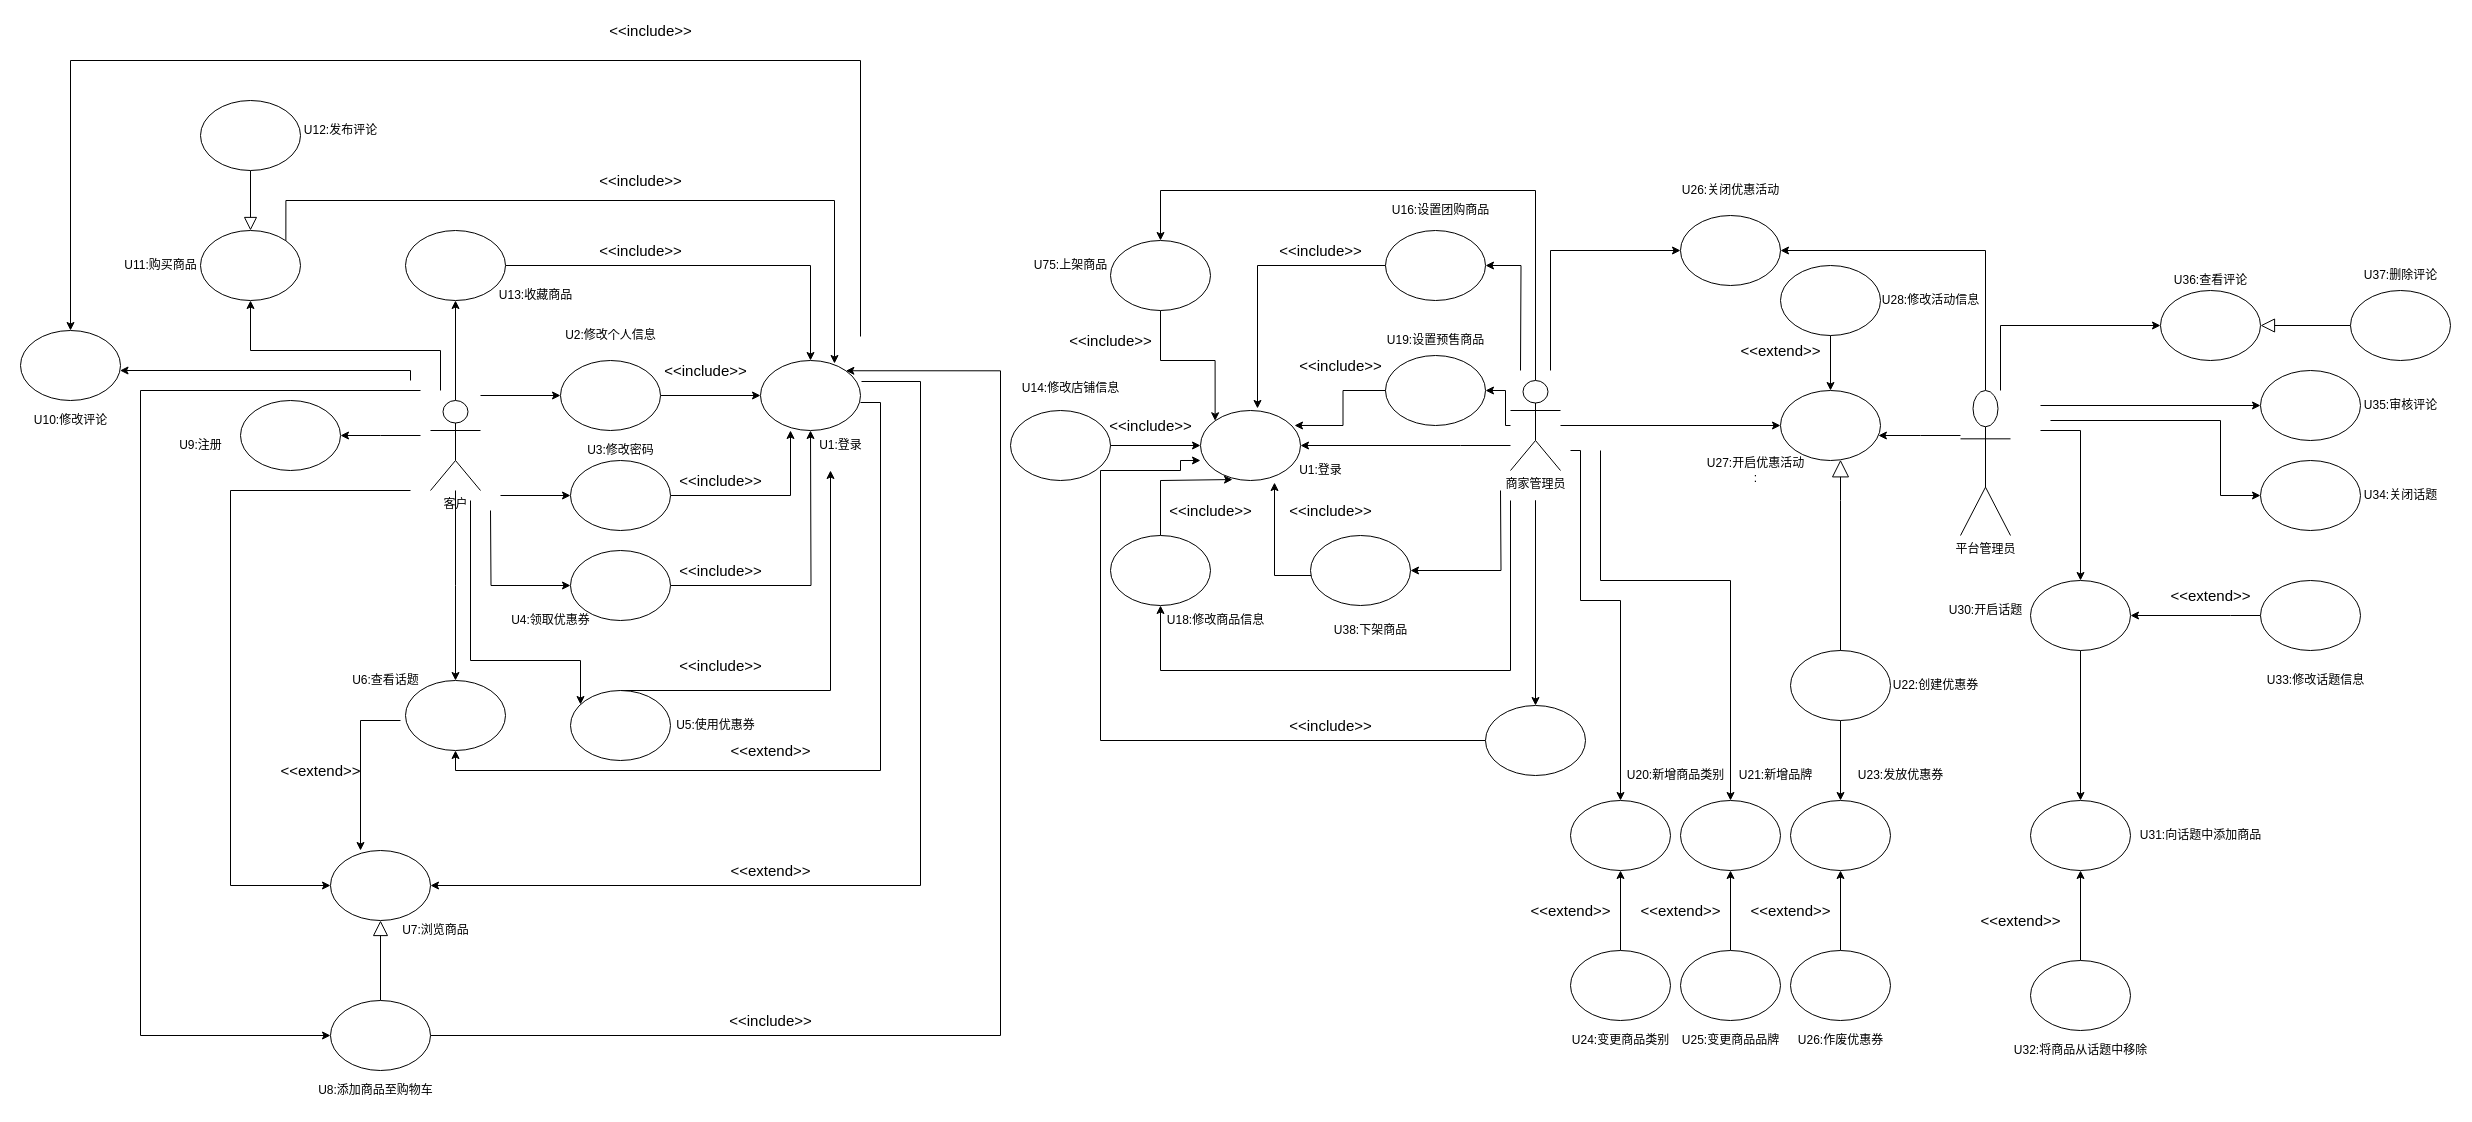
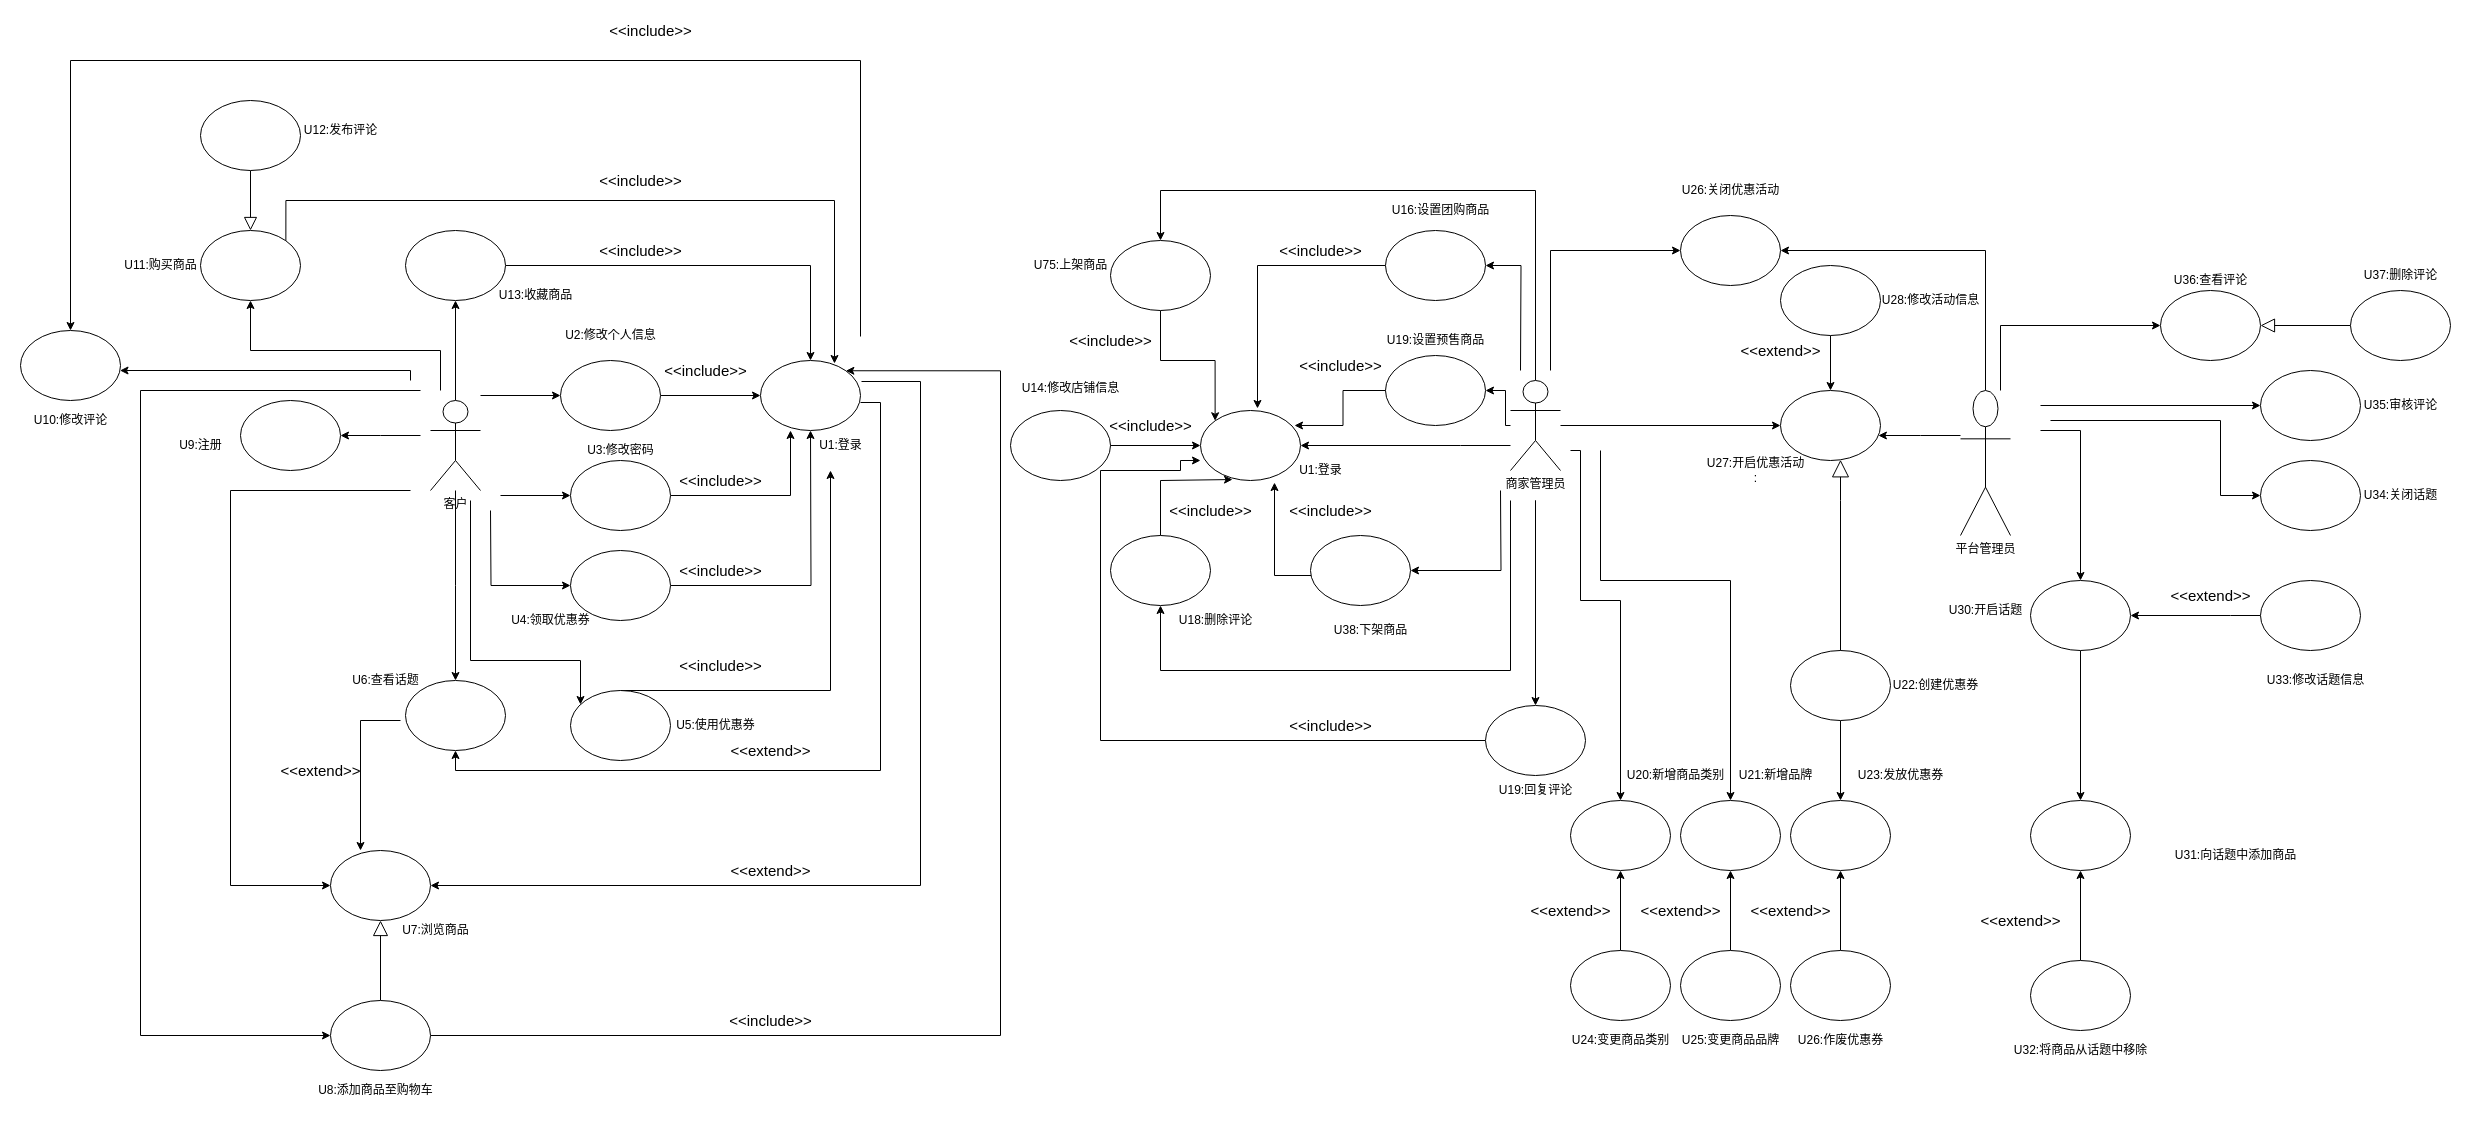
(1216, 621) -> (1216, 621)
none -> (1536, 791)
(2201, 836) -> (2236, 856)
